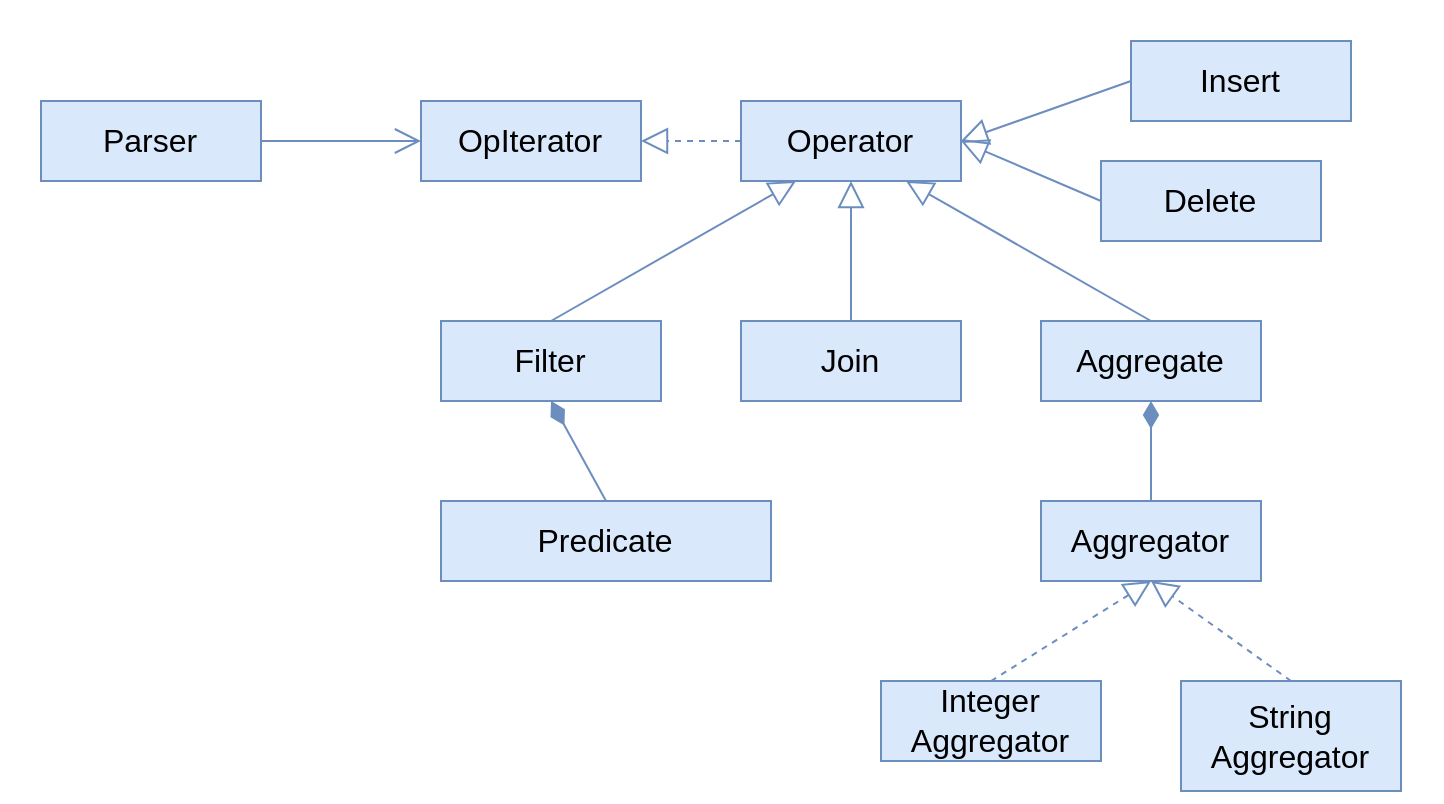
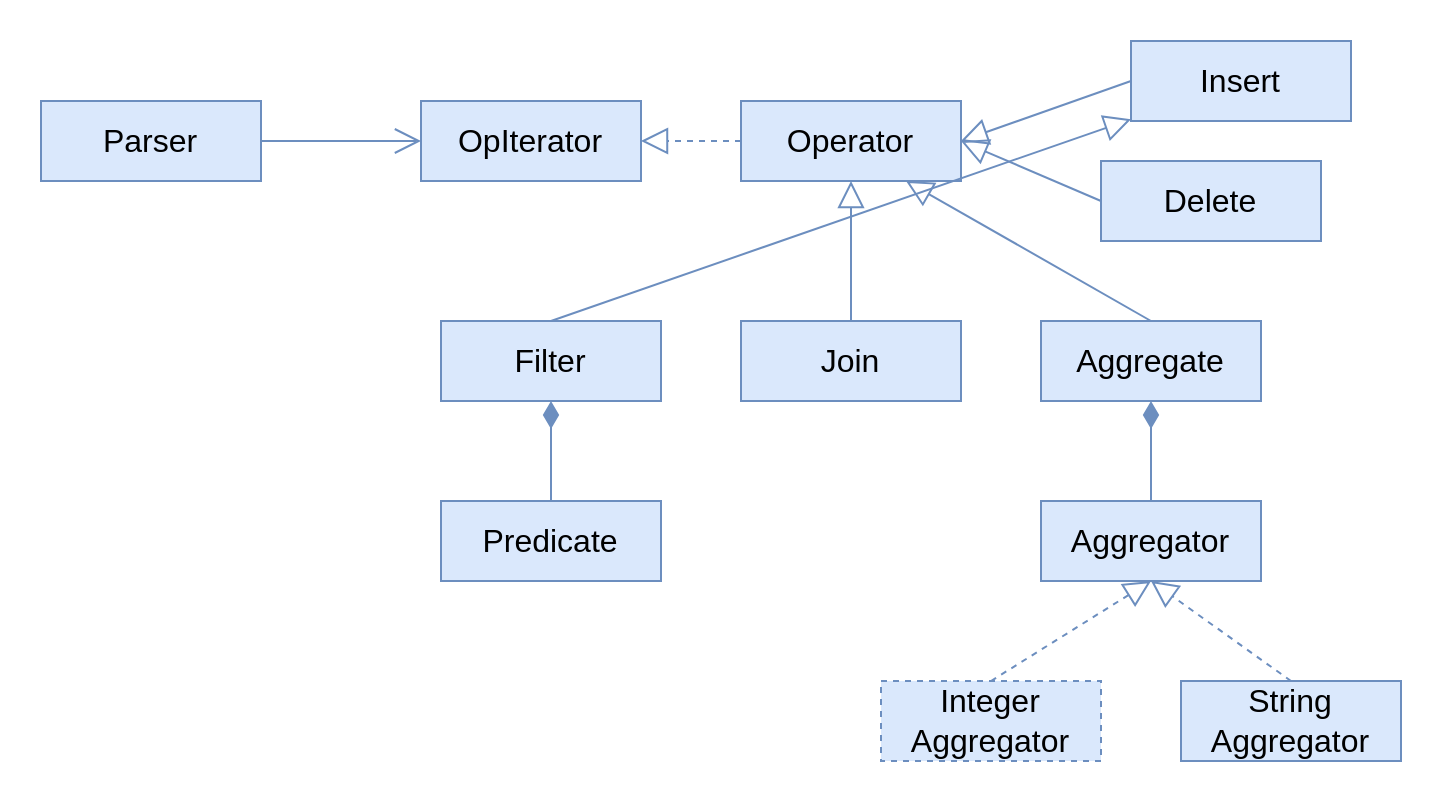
(663, 257) -> (779, 242)
(606, 541) -> (551, 541)
(991, 721) -> (991, 721)
(1291, 736) -> (1291, 721)
